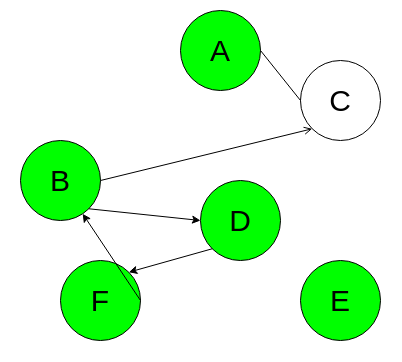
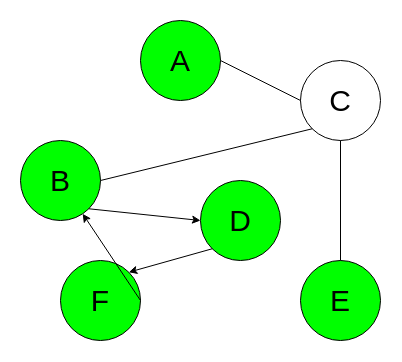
(221, 51) -> (181, 61)
(306, 130) -> (307, 130)
none -> (341, 201)
